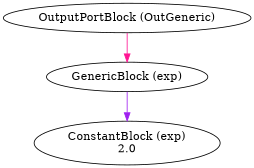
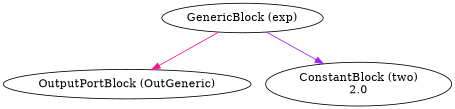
(127, 43) -> (189, 49)
(127, 143) -> (359, 84)
